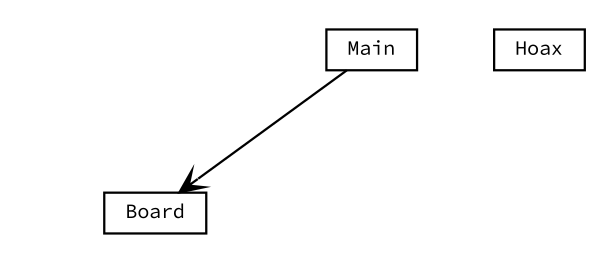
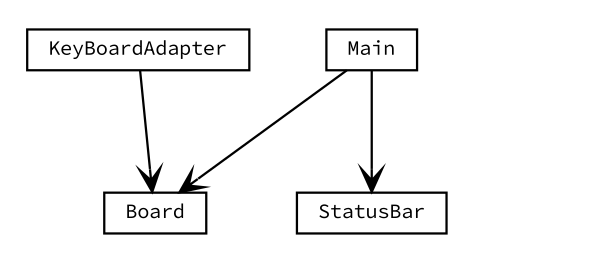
none -> (138, 50)
(539, 50) -> none
none -> (372, 213)
